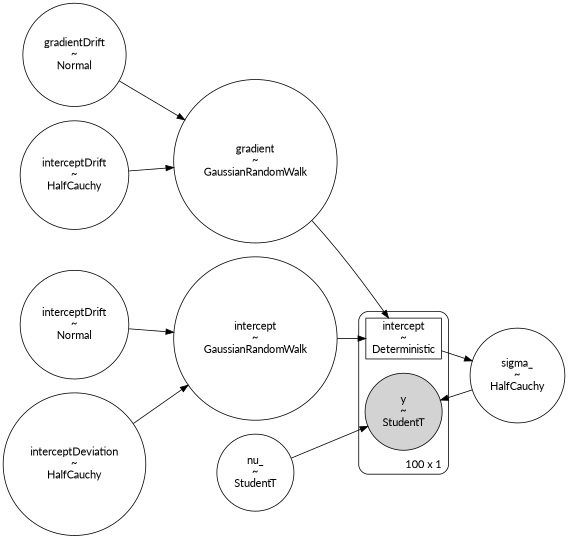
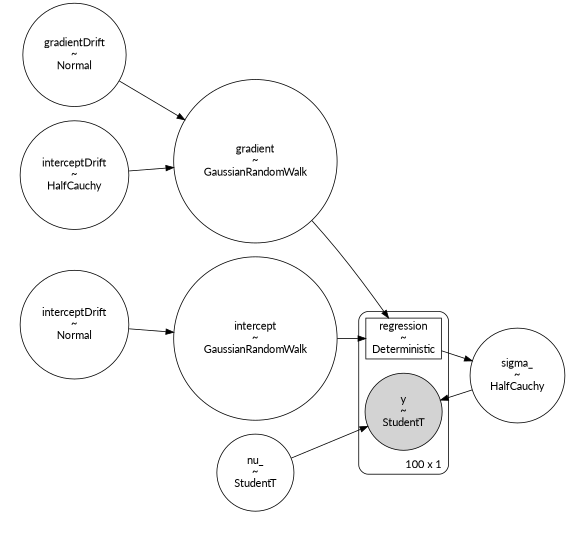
(404, 339) -> (404, 339)
(74, 464) -> none
